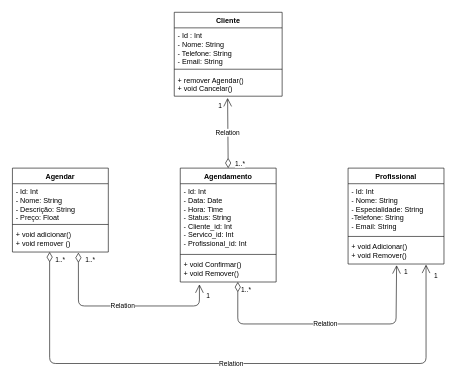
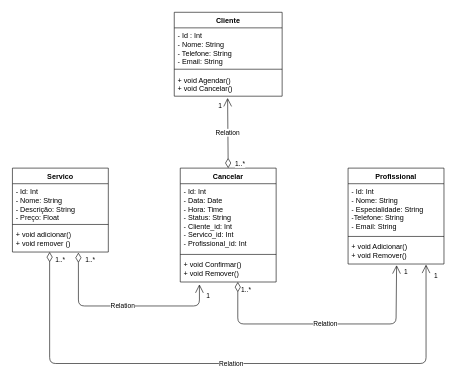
(214, 85) -> (208, 85)
(60, 177) -> (60, 177)
(228, 177) -> (228, 177)
